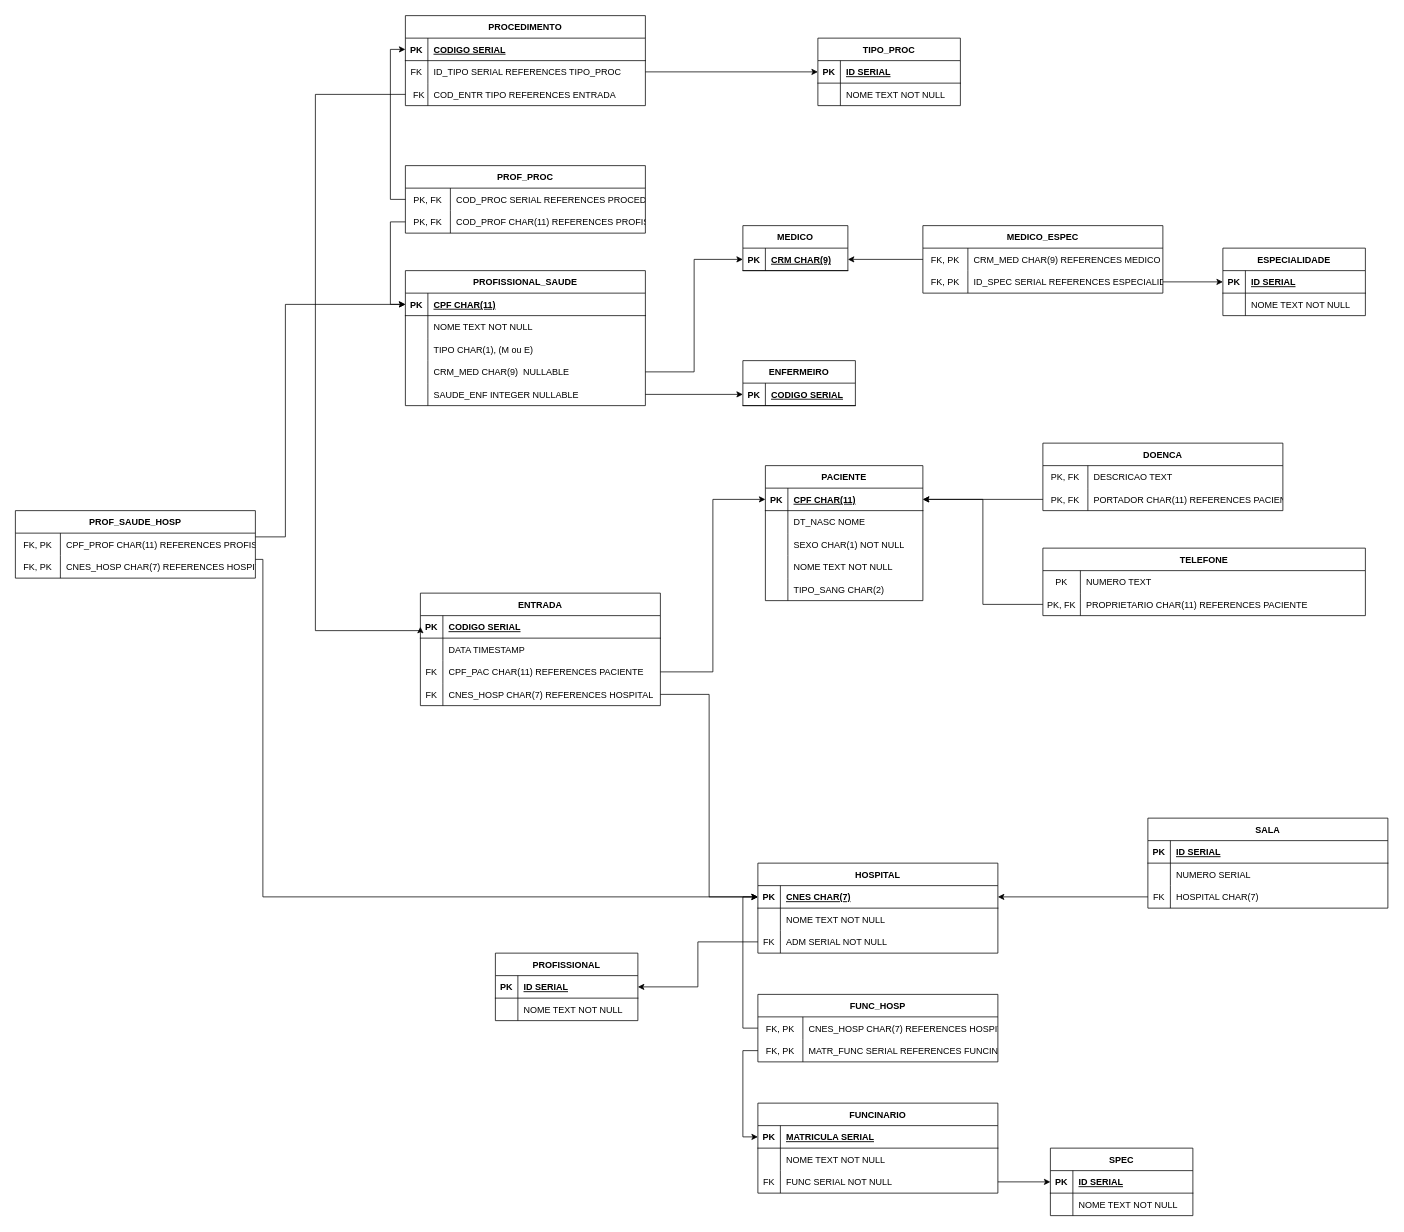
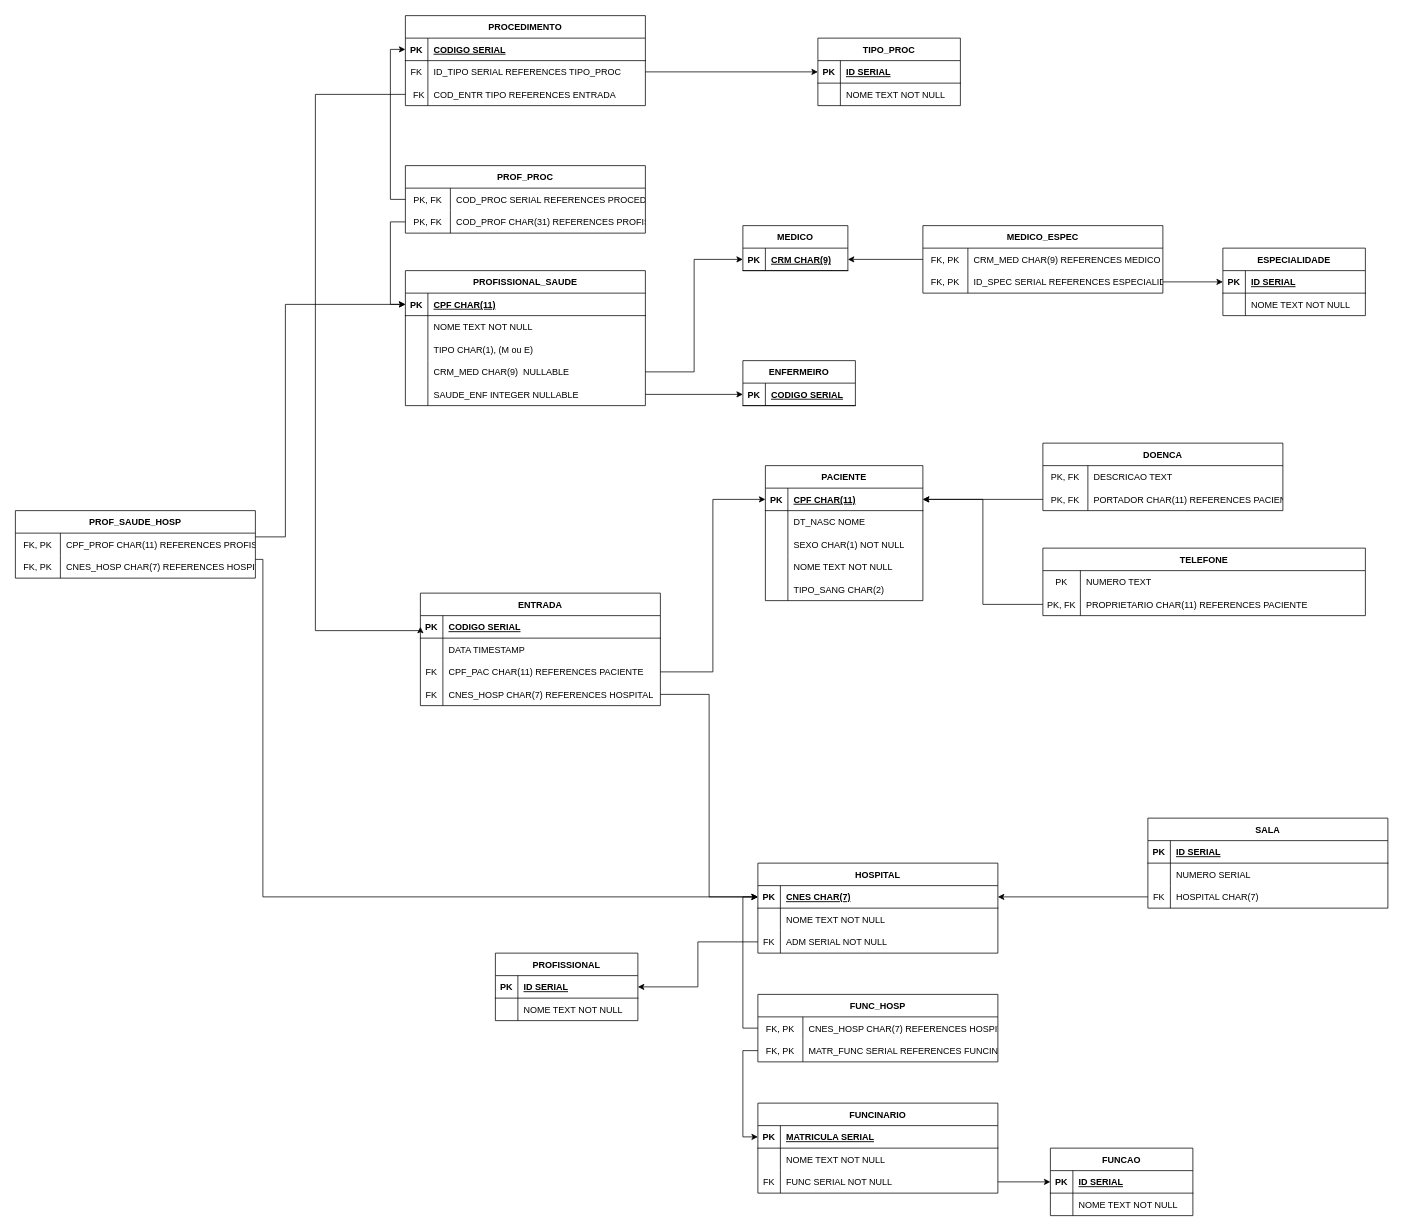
(571, 222) -> (571, 222)
(1121, 1160) -> (1121, 1160)
